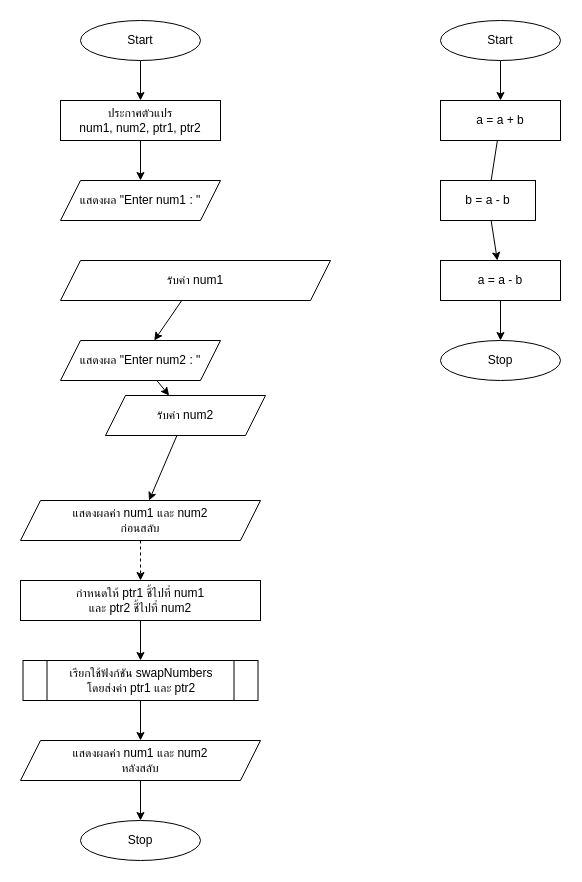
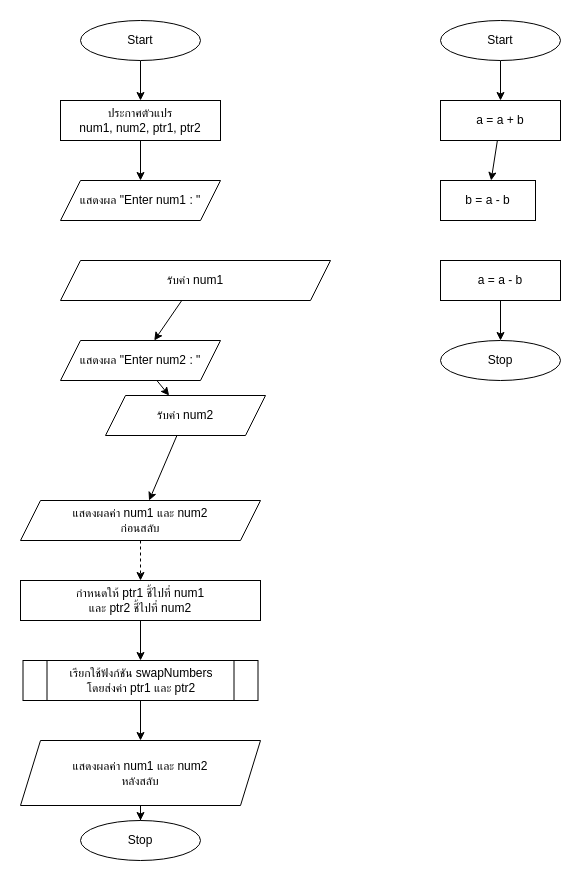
(492, 175) -> (492, 172)
(494, 237) -> none
(141, 761) -> (141, 773)
